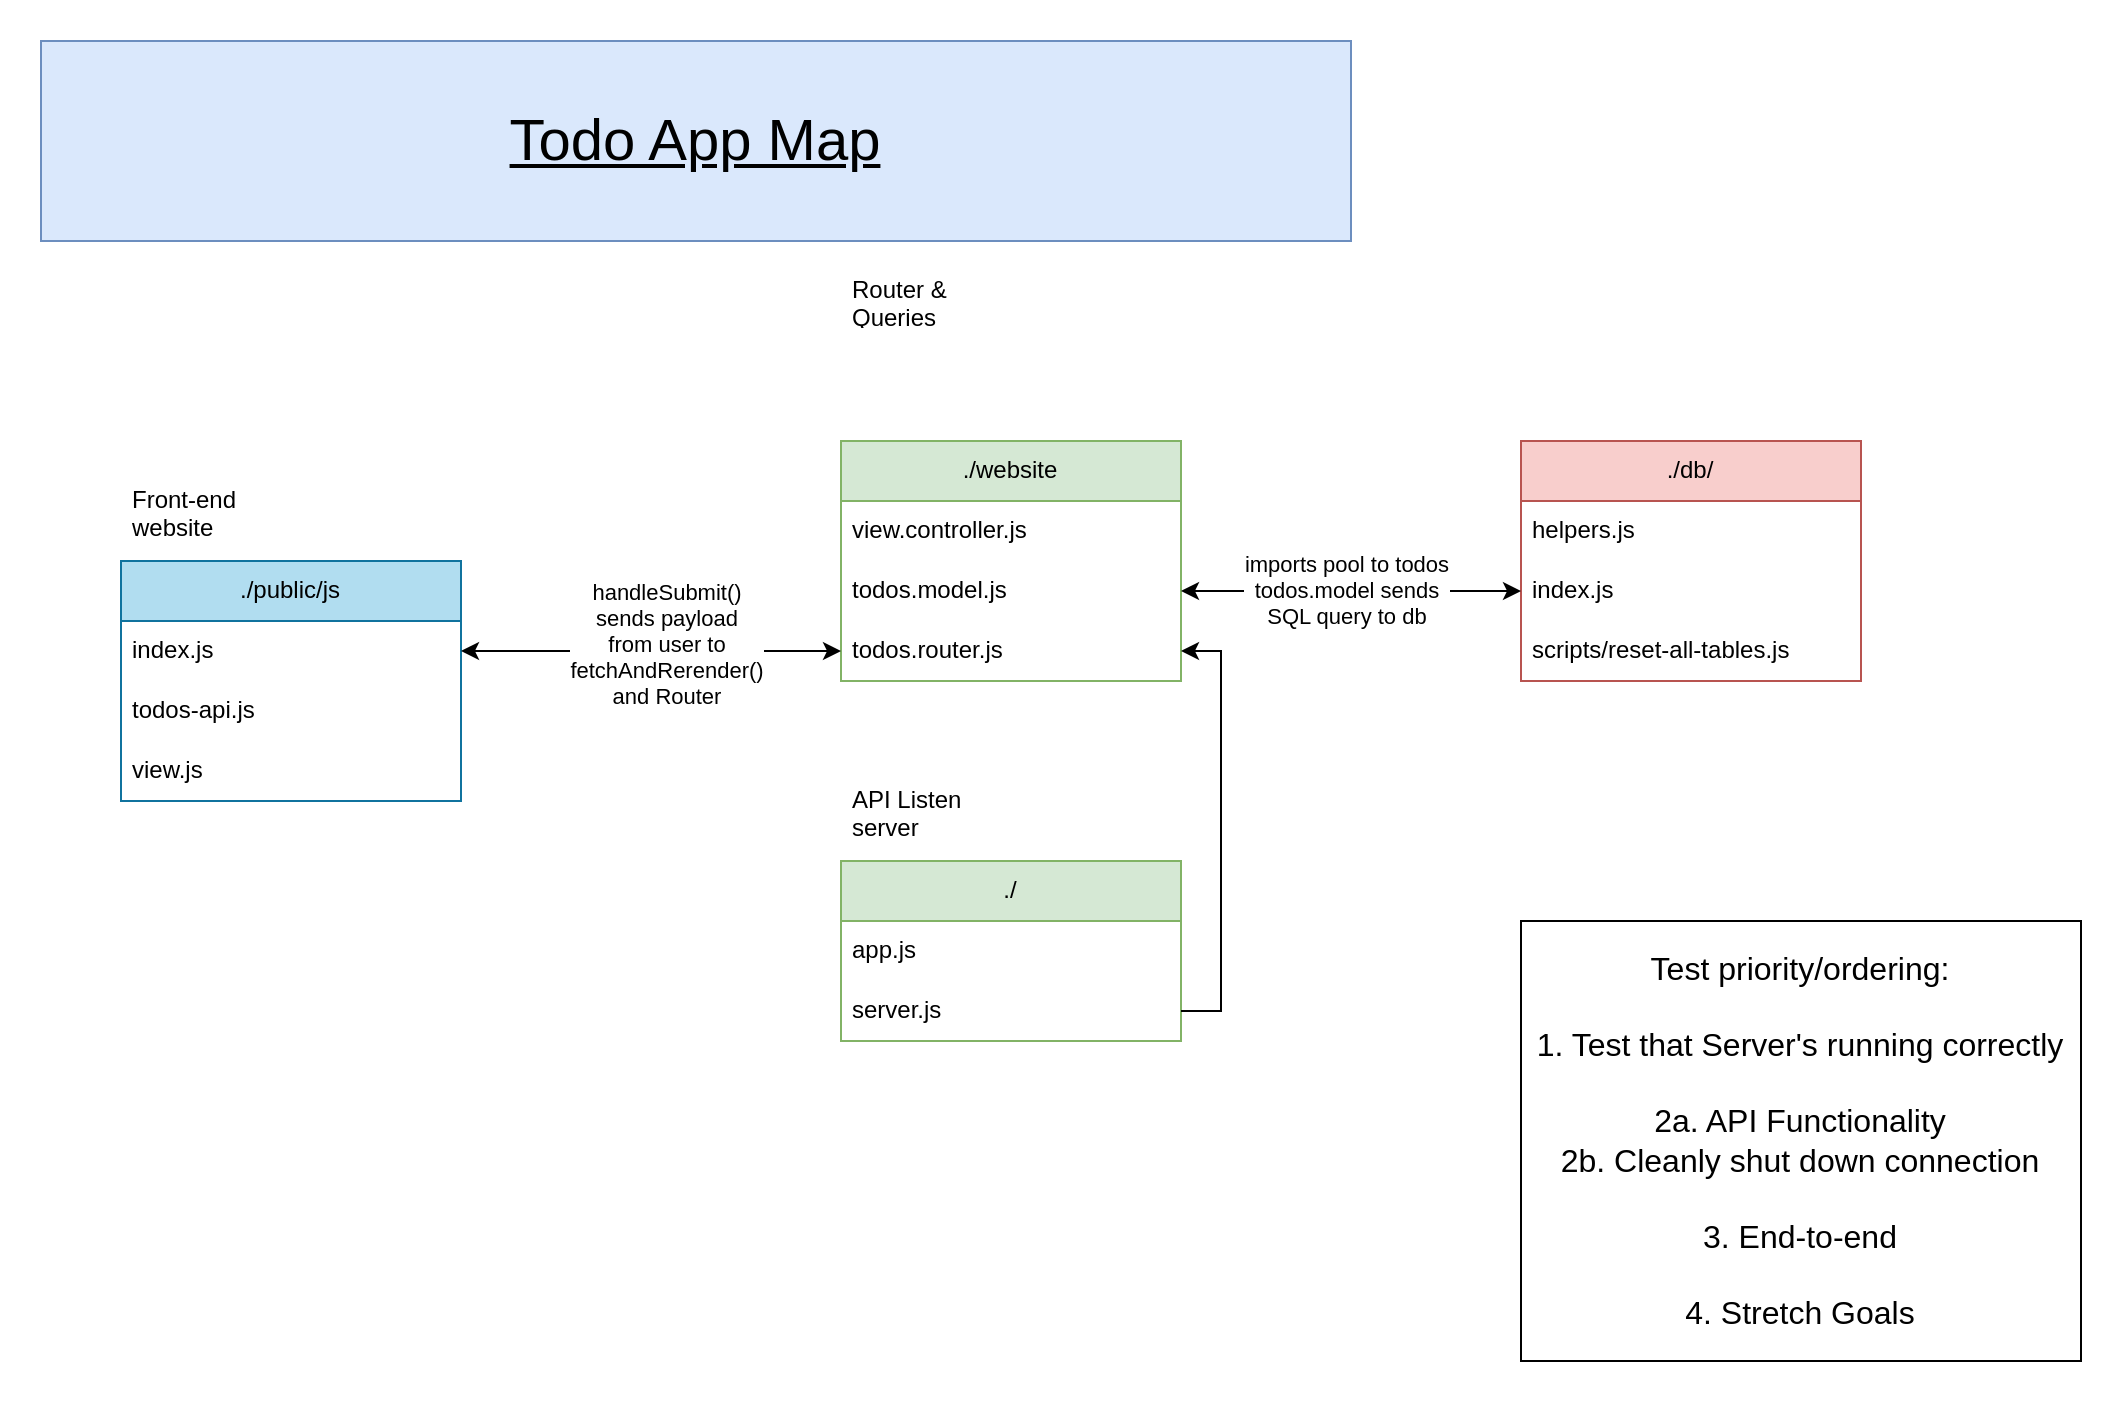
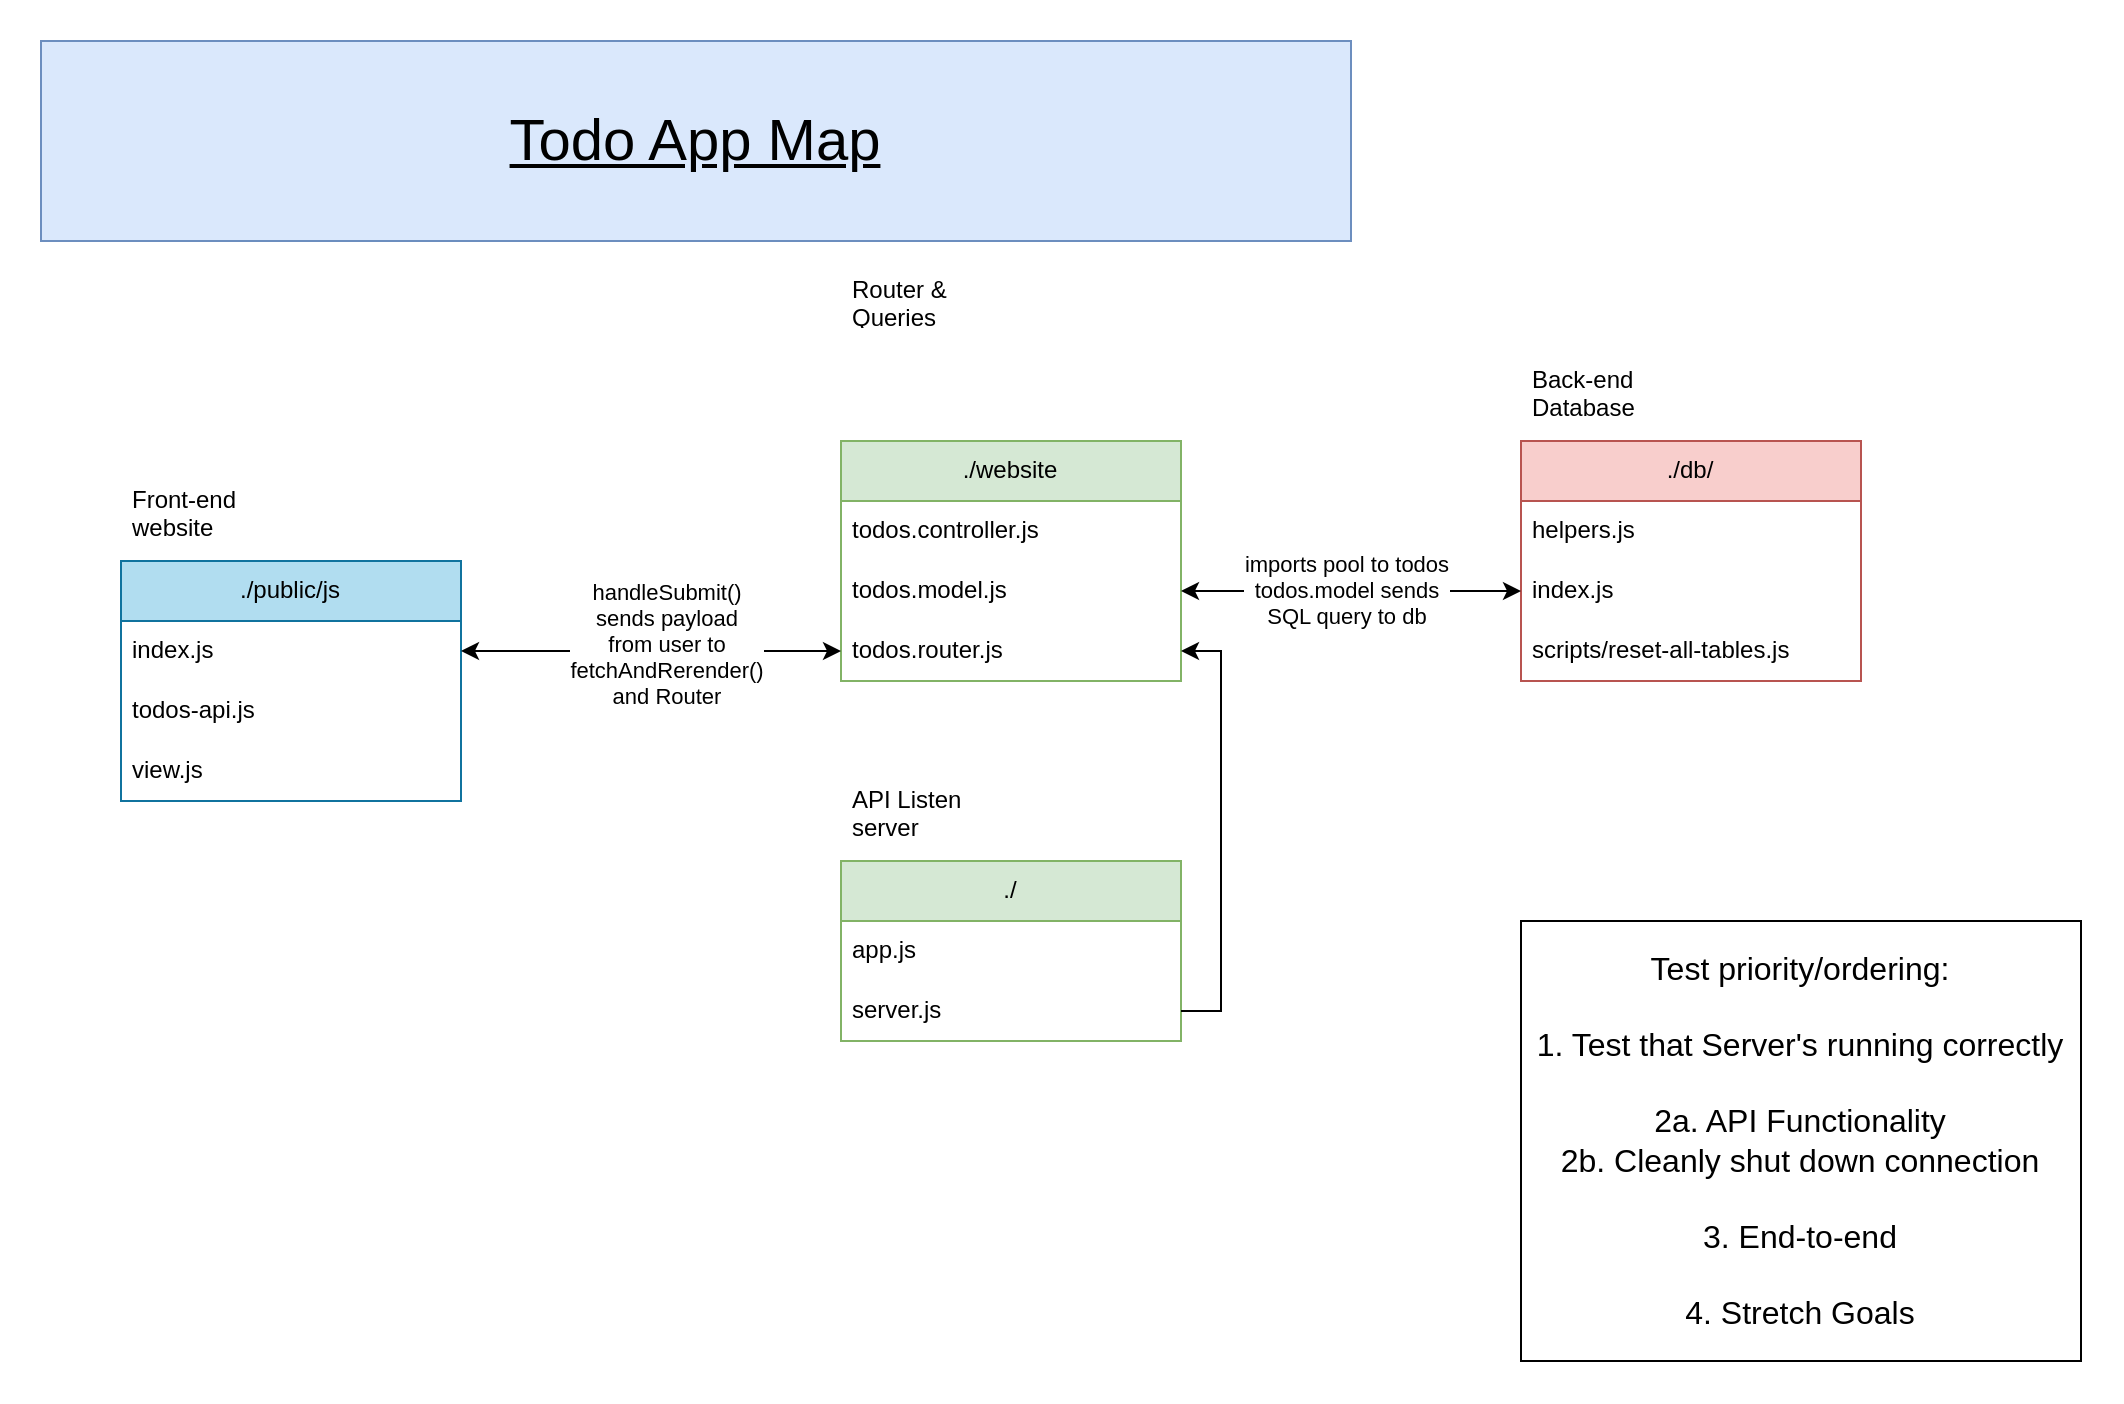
none -> (1601, 391)
(958, 531) -> (968, 531)
